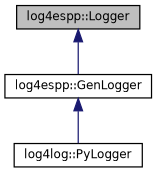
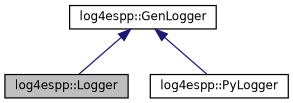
(78, 58) -> (100, 56)
(78, 155) -> (219, 86)
